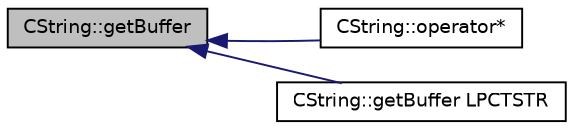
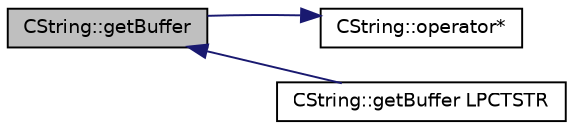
(274, 41) -> (254, 15)
